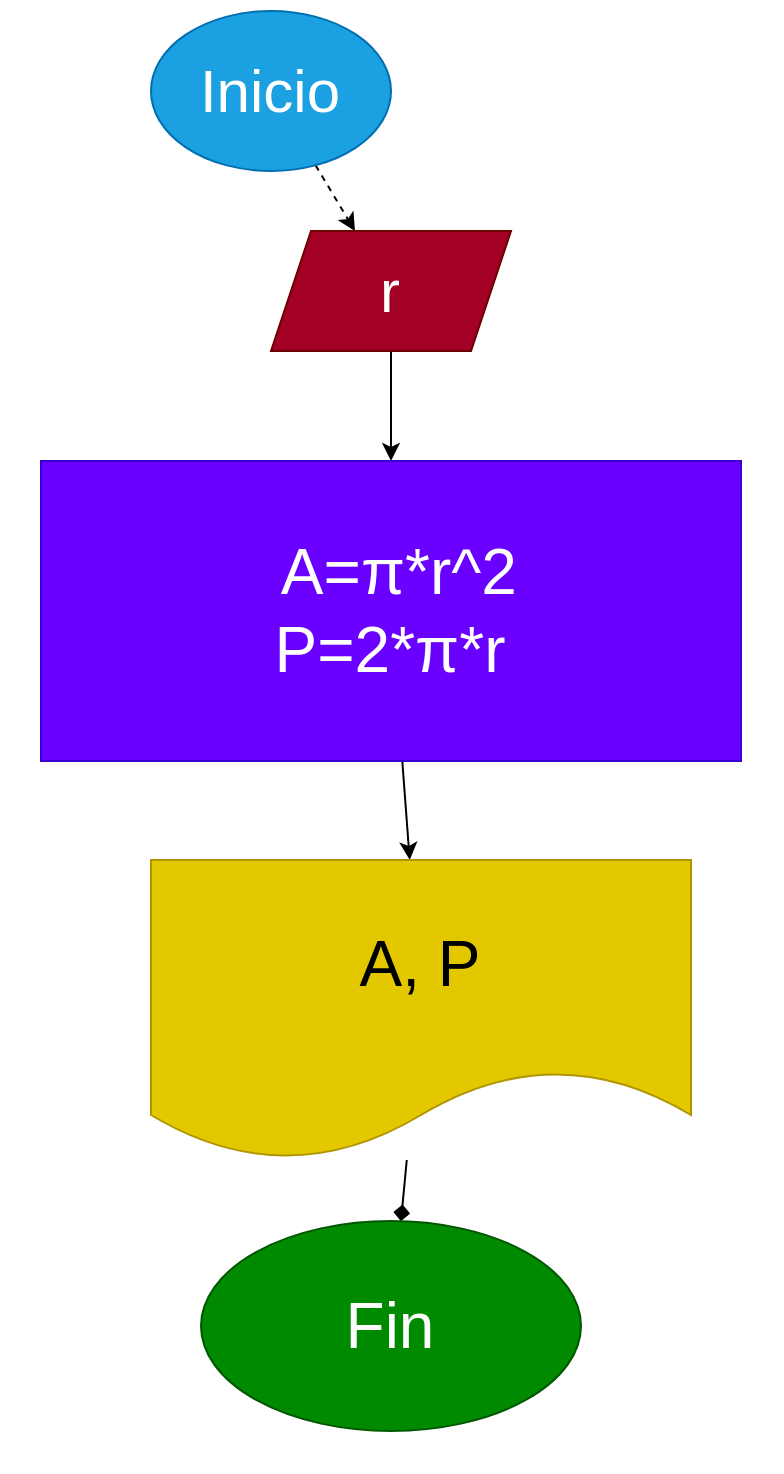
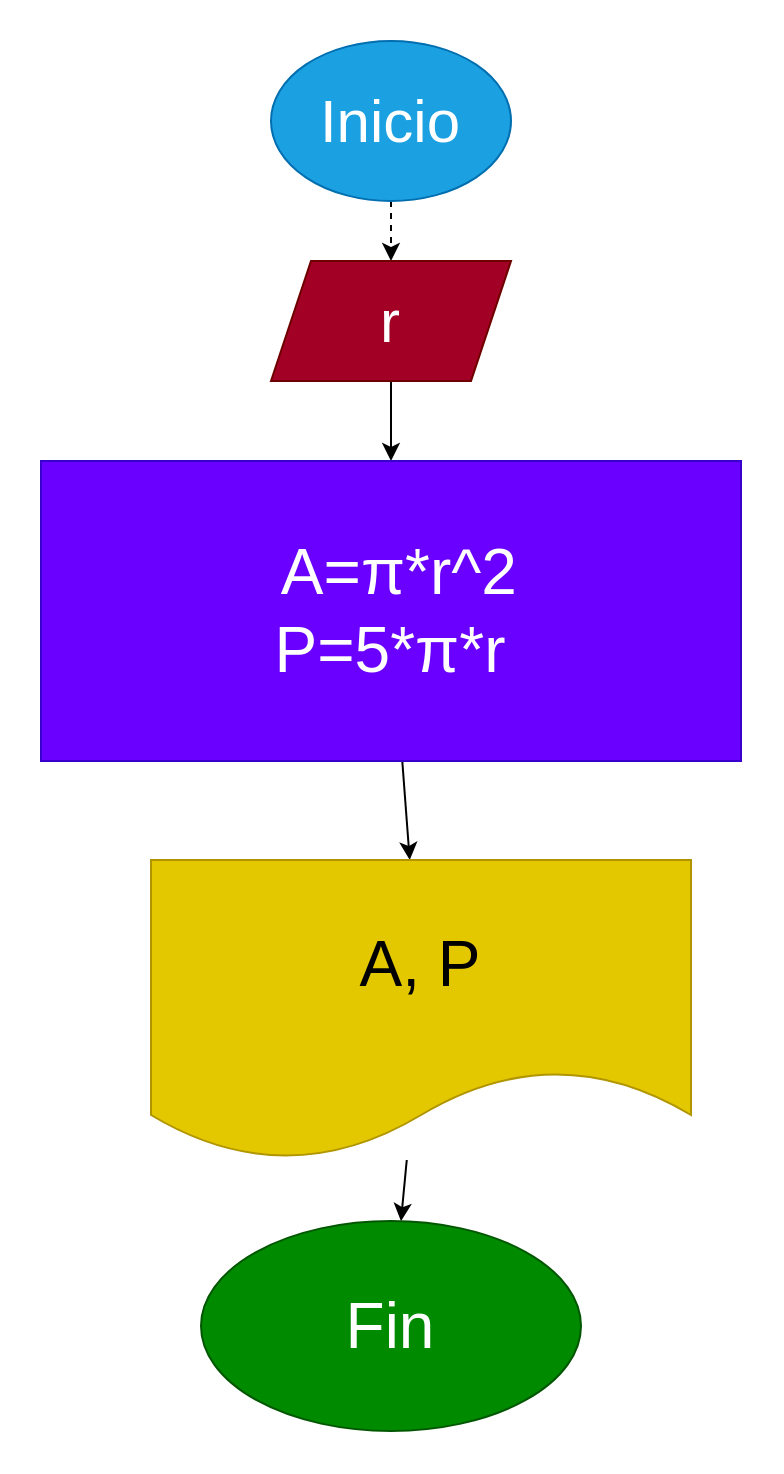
(271, 91) -> (391, 121)
(391, 291) -> (391, 321)
(391, 611) -> (391, 611)
(403, 1205) -> (402, 1206)
